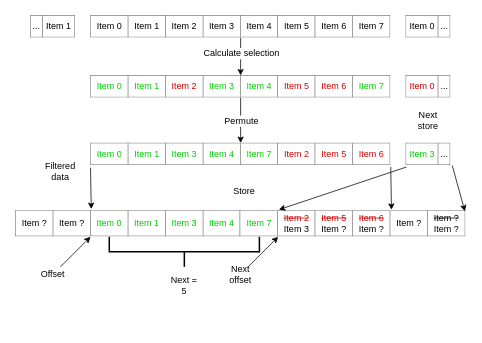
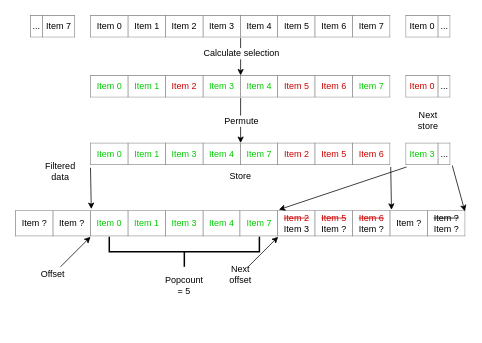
(53, 26) -> (53, 26)
(244, 192) -> (240, 177)
(184, 285) -> (184, 285)
